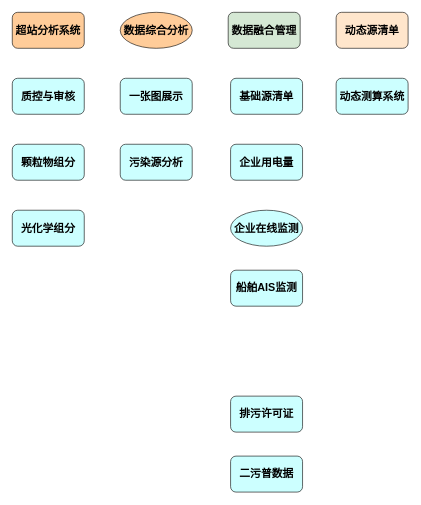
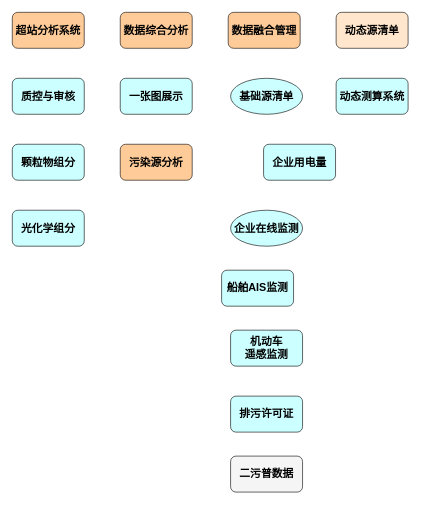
(156, 30) -> (156, 30)
(264, 30) -> (264, 30)
(267, 96) -> (267, 96)
(156, 162) -> (156, 162)
(267, 162) -> (300, 162)
(267, 288) -> (258, 288)
none -> (267, 348)
(267, 474) -> (267, 474)
